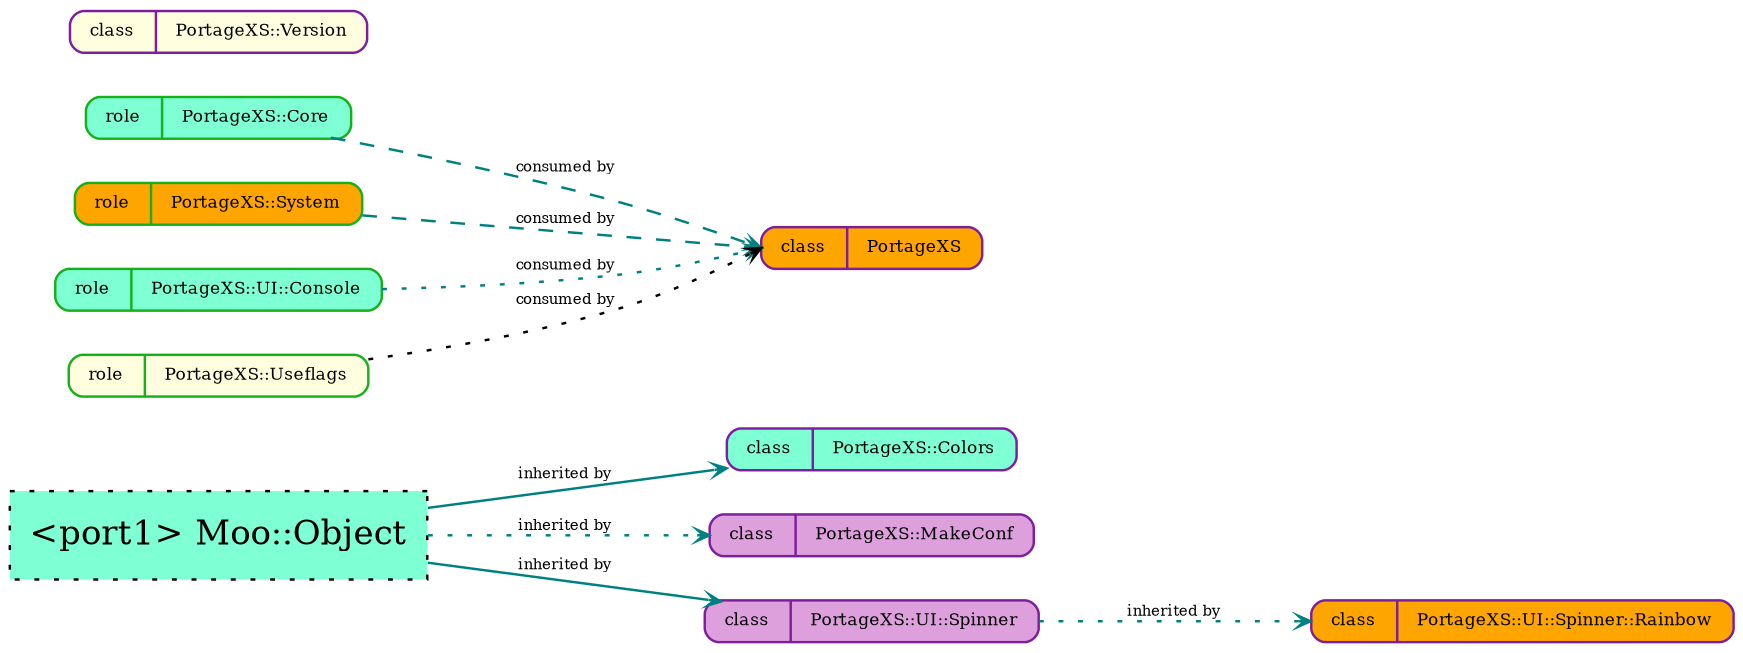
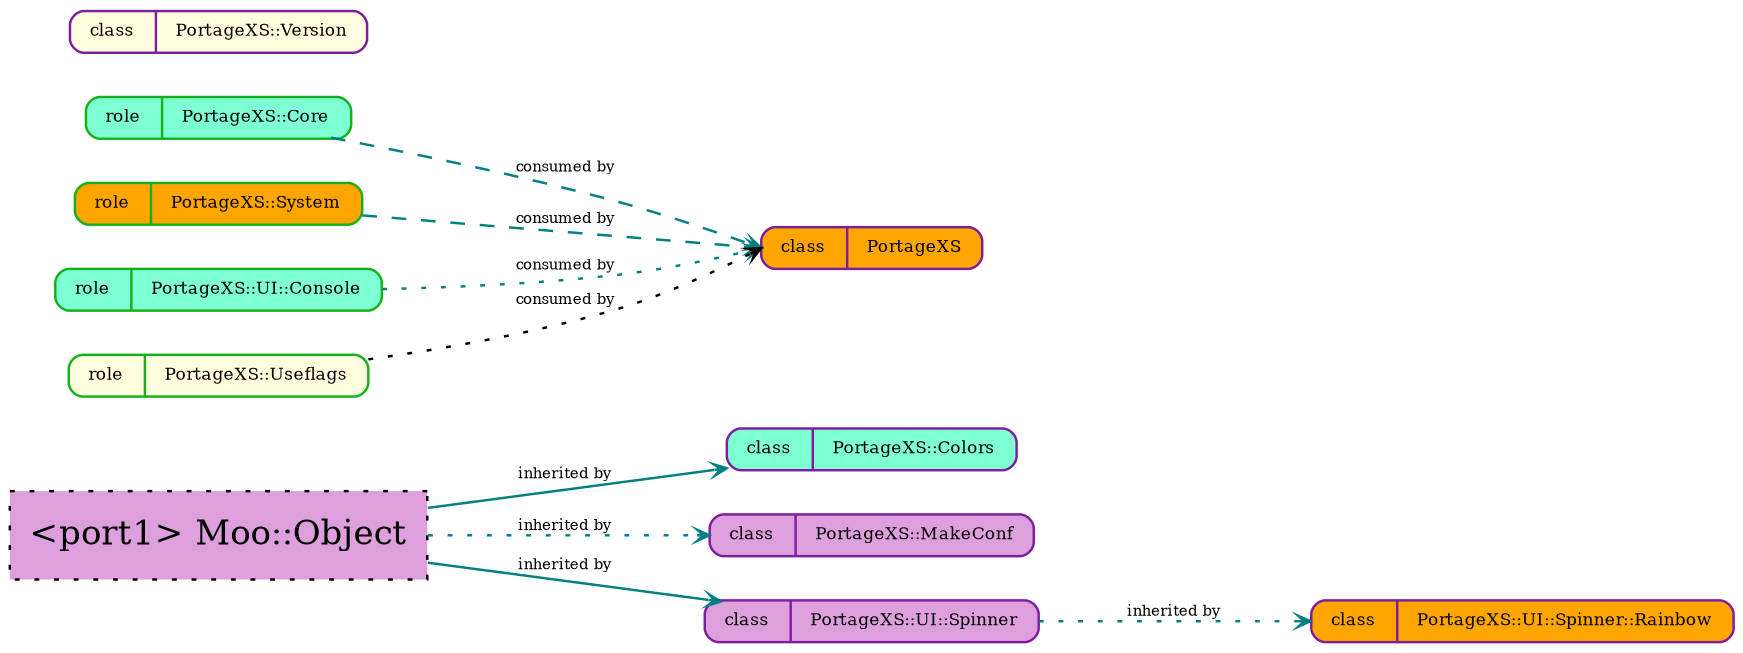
(219, 535) -> (219, 535)
